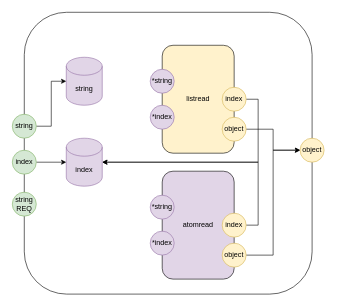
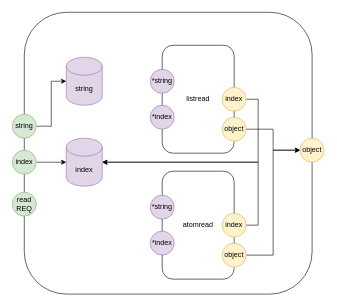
(198, 99) -> (198, 99)
(24, 204) -> (24, 204)
(198, 225) -> (198, 225)
